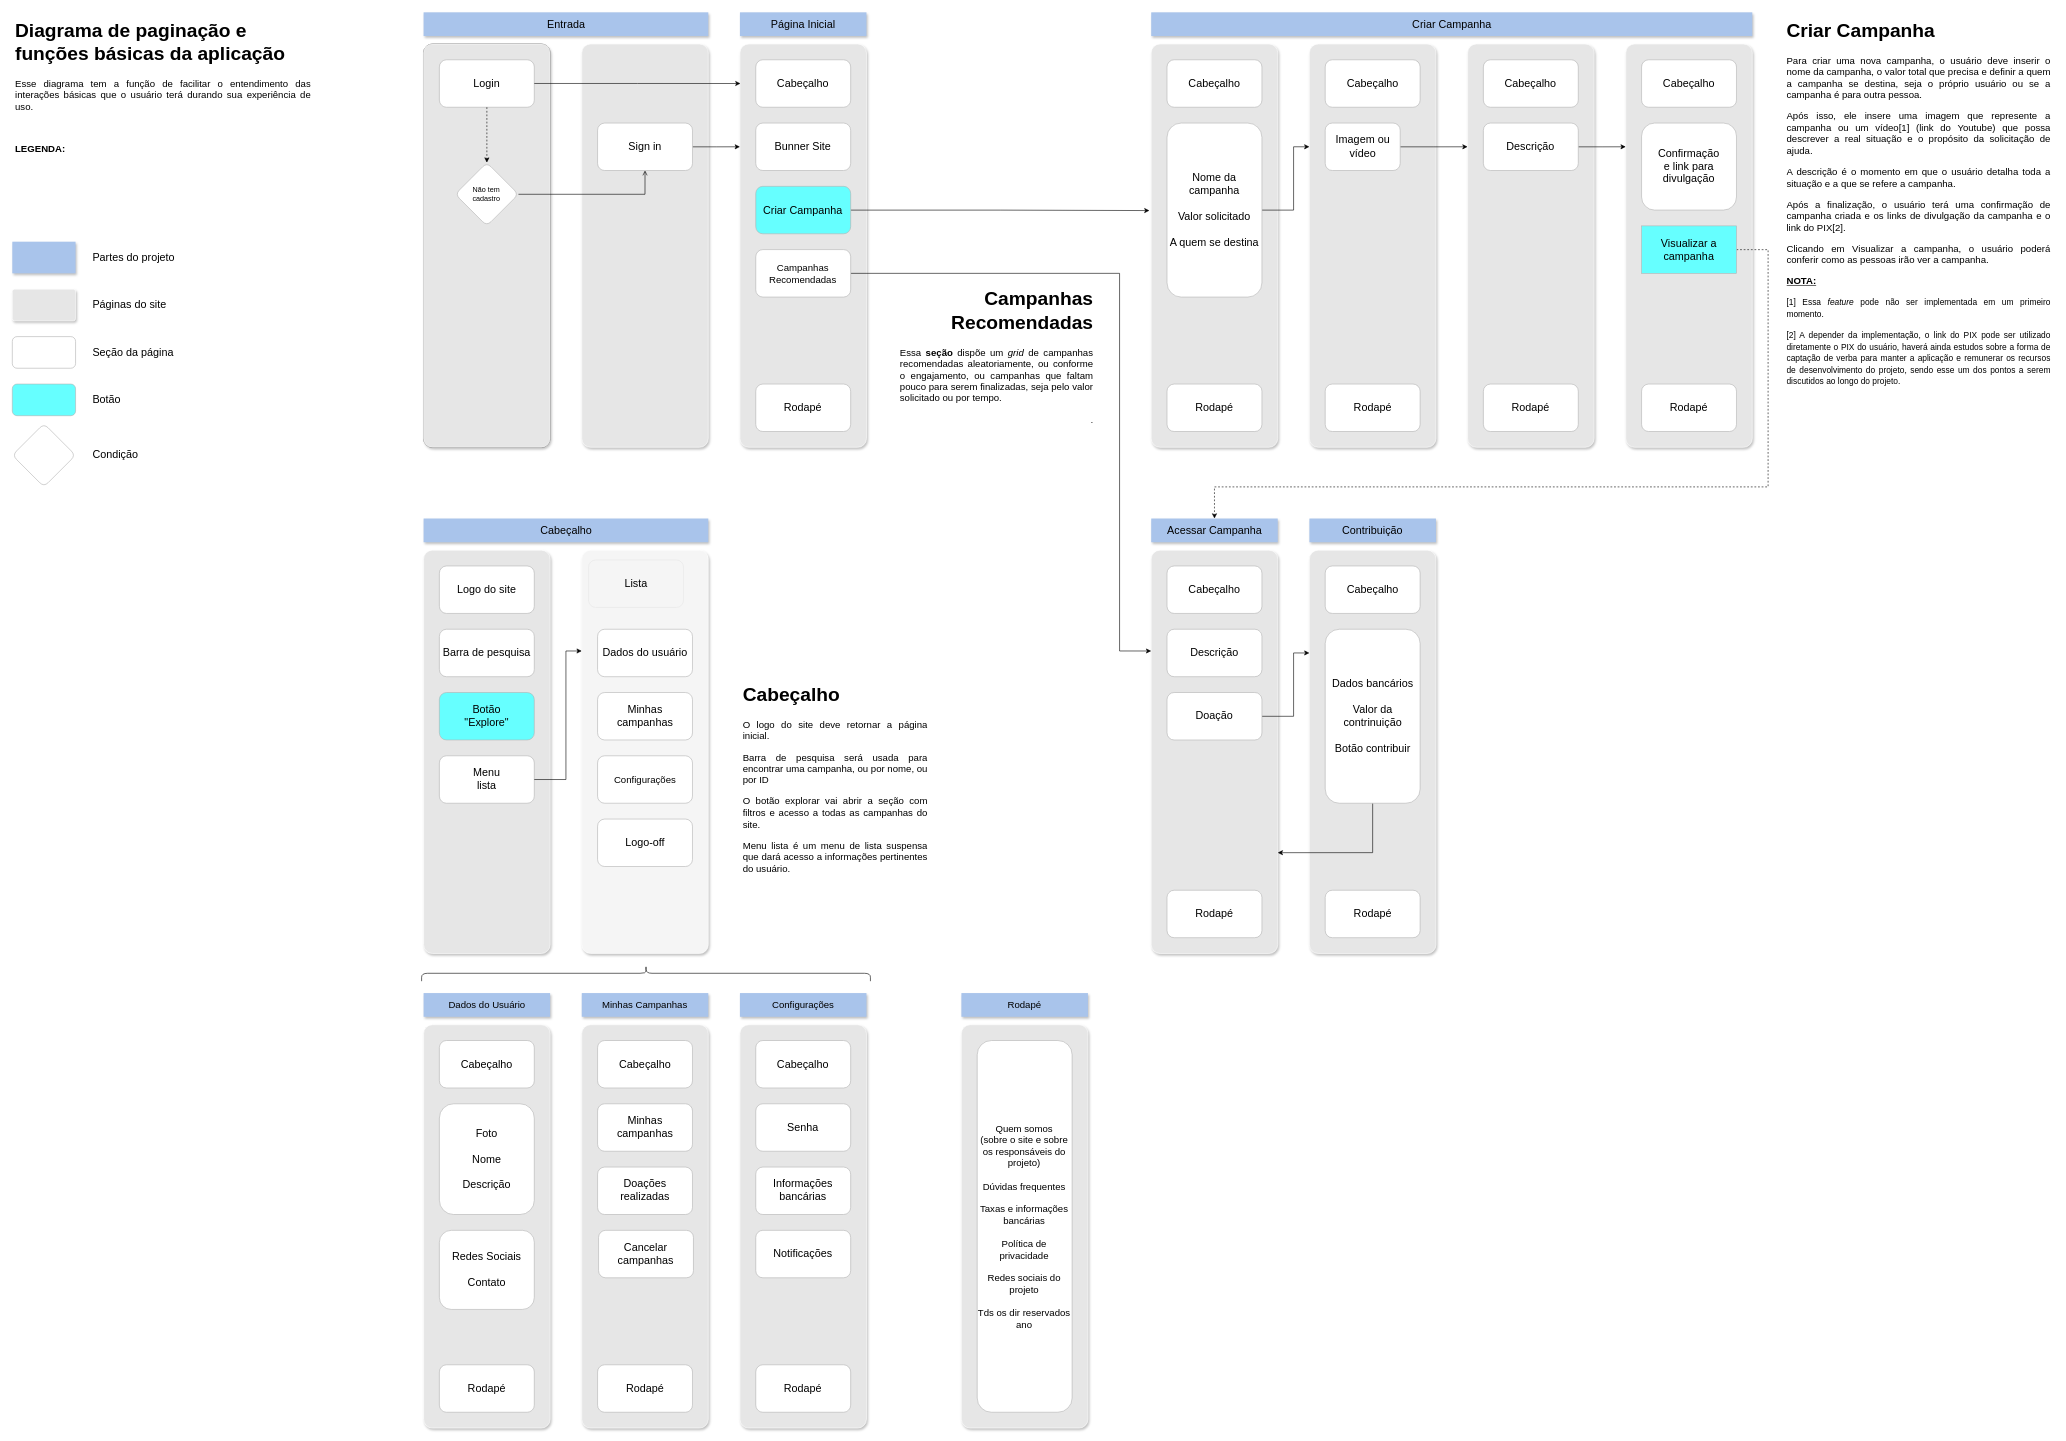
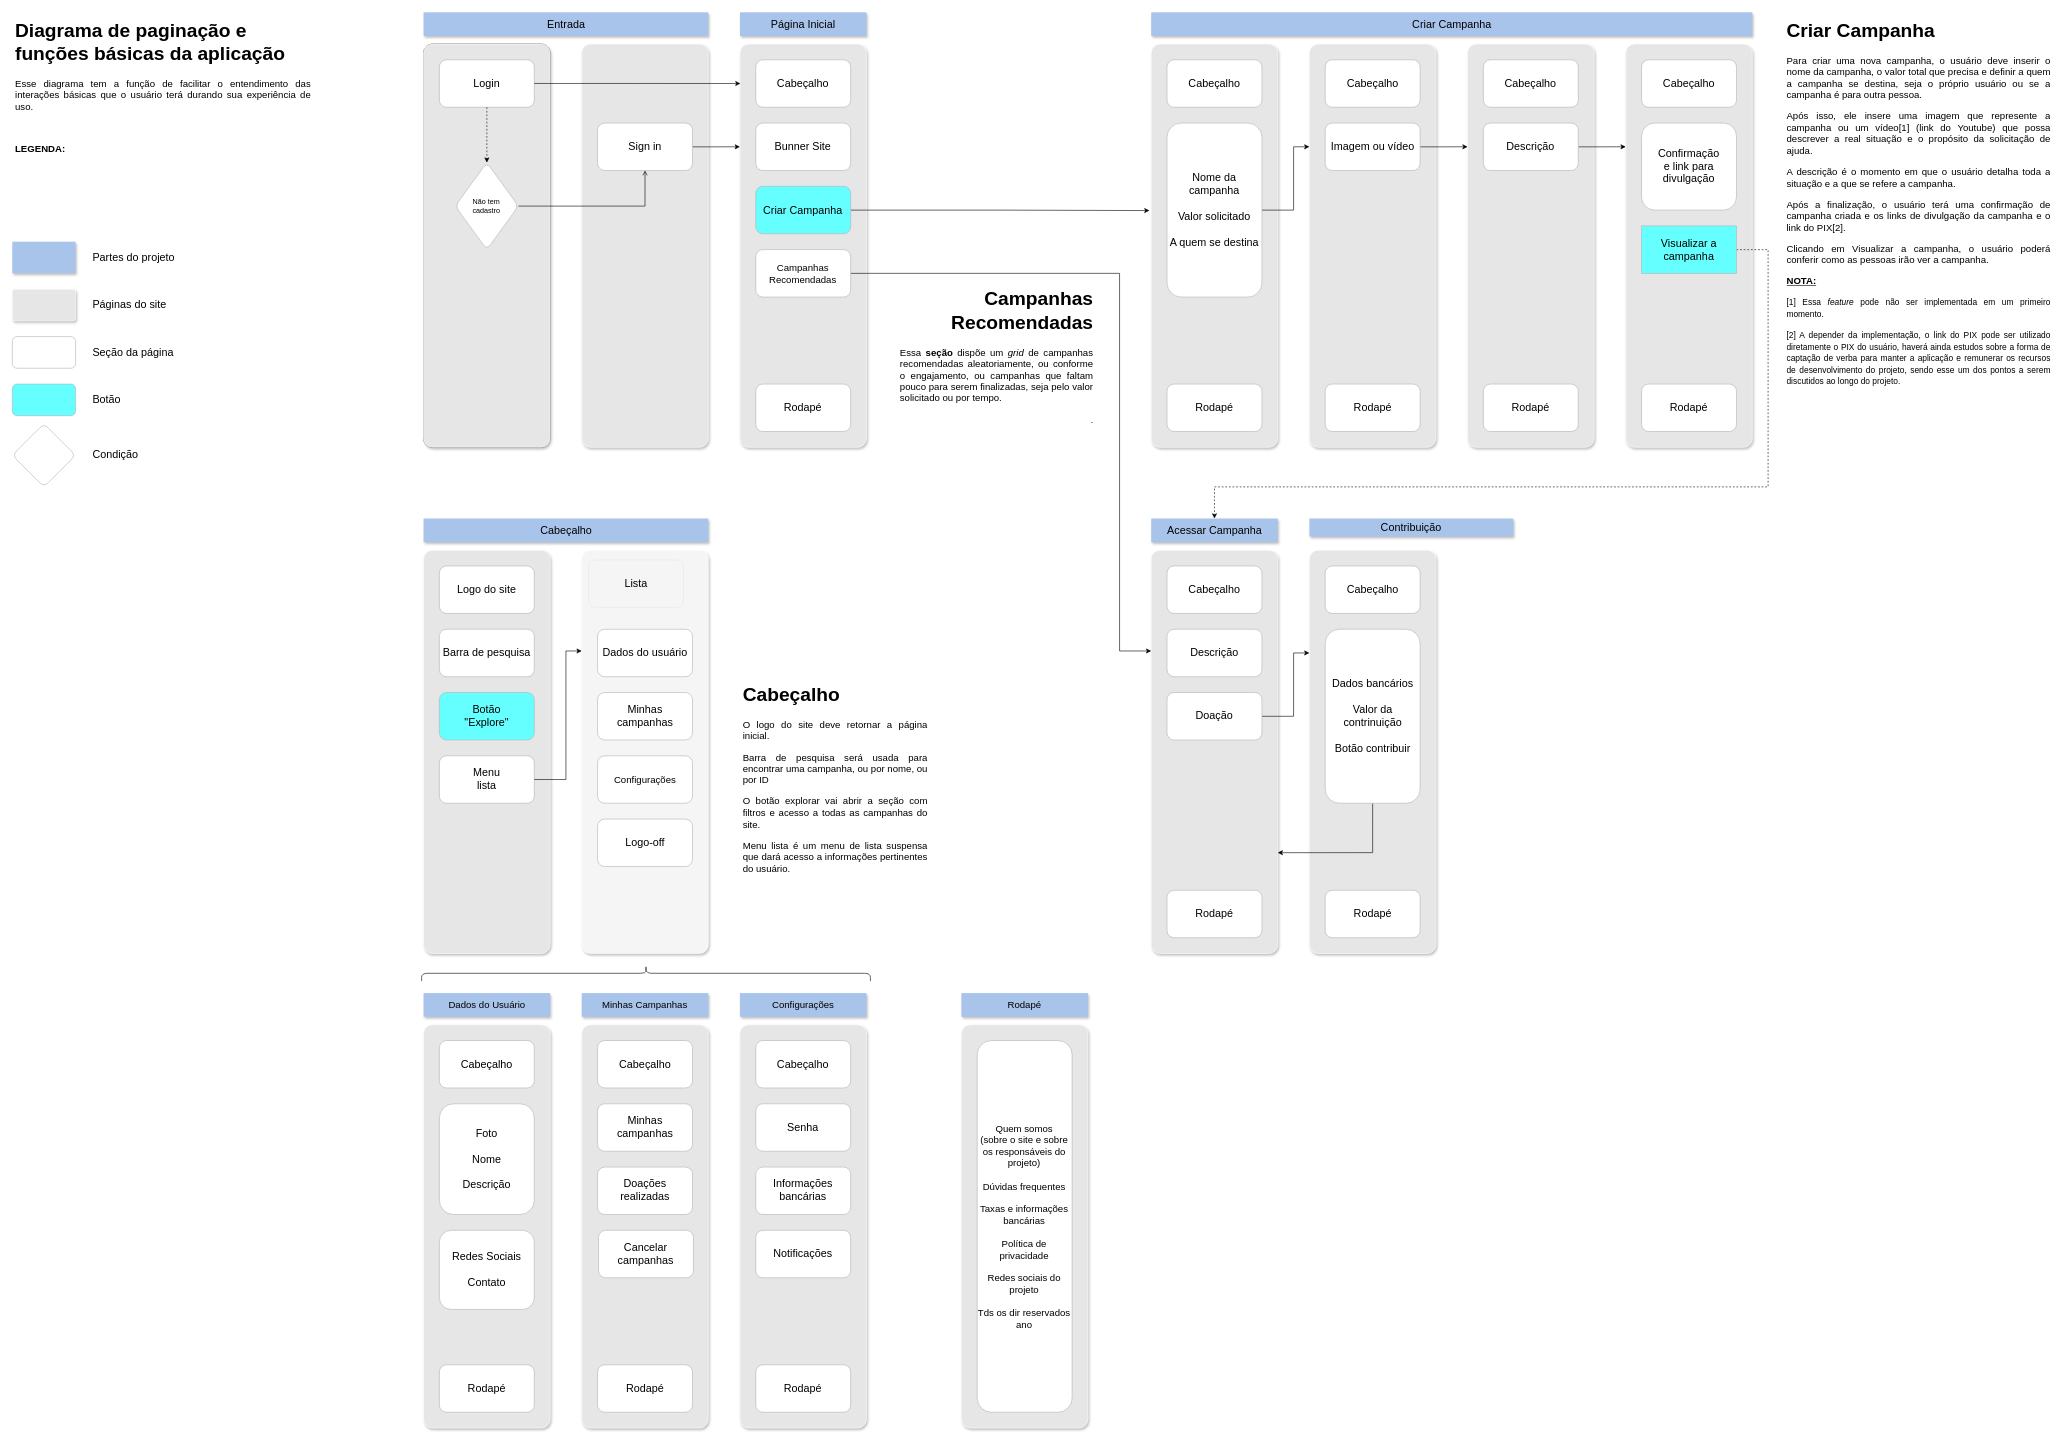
(1363, 147) -> (1373, 147)
(487, 194) -> (487, 206)
(1373, 530) -> (1412, 528)
